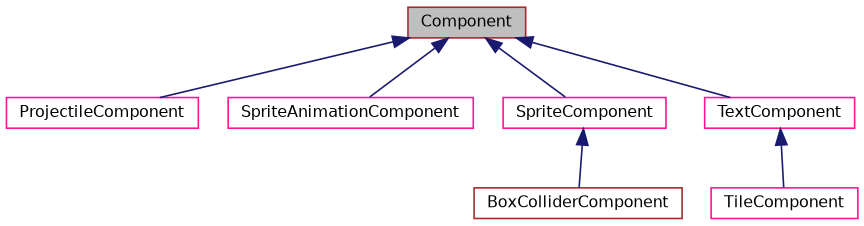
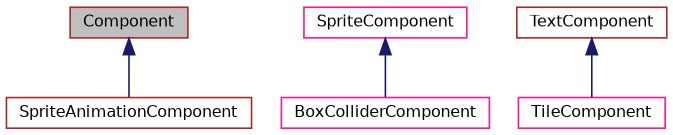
(631, 70) -> none
(532, 73) -> none
(102, 113) -> none
(351, 113) -> (129, 113)
(780, 113) -> (592, 23)
(578, 203) -> (385, 113)
